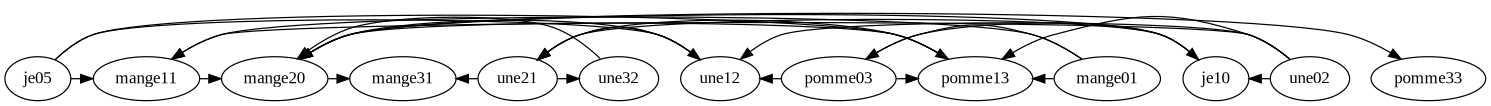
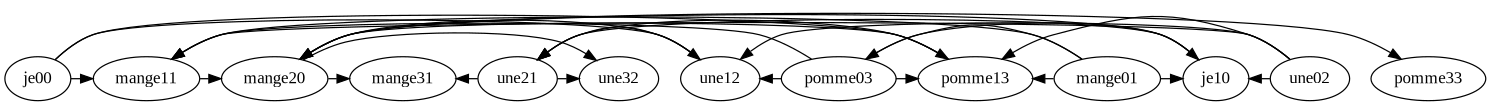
(456, 17) -> (466, 33)
none -> (498, 23)
(38, 79) -> (38, 79)
none -> (1166, 79)
